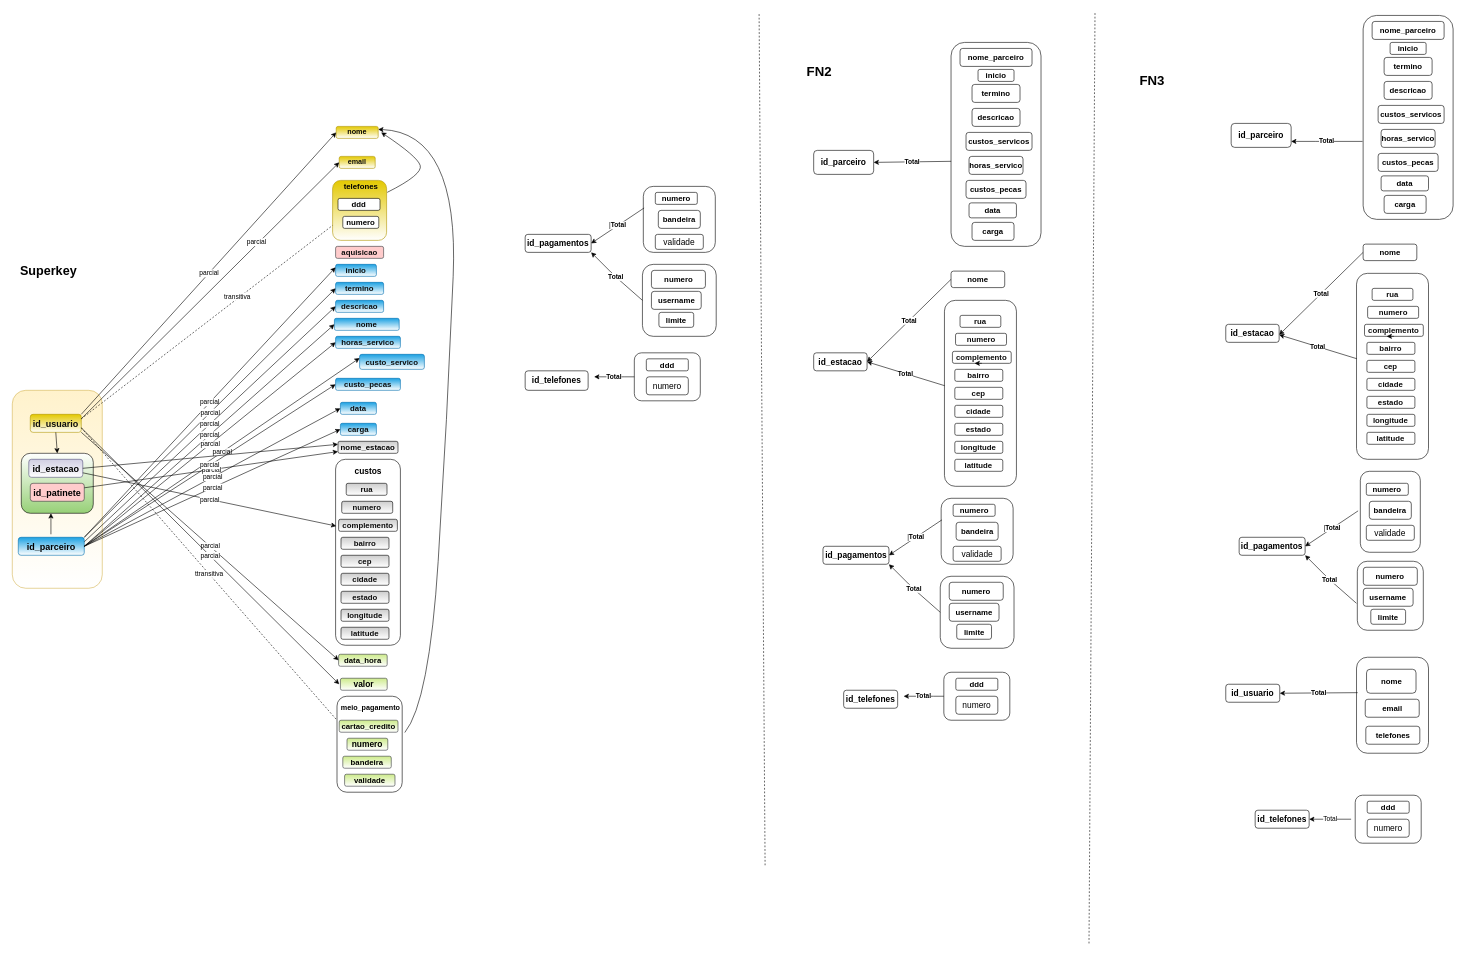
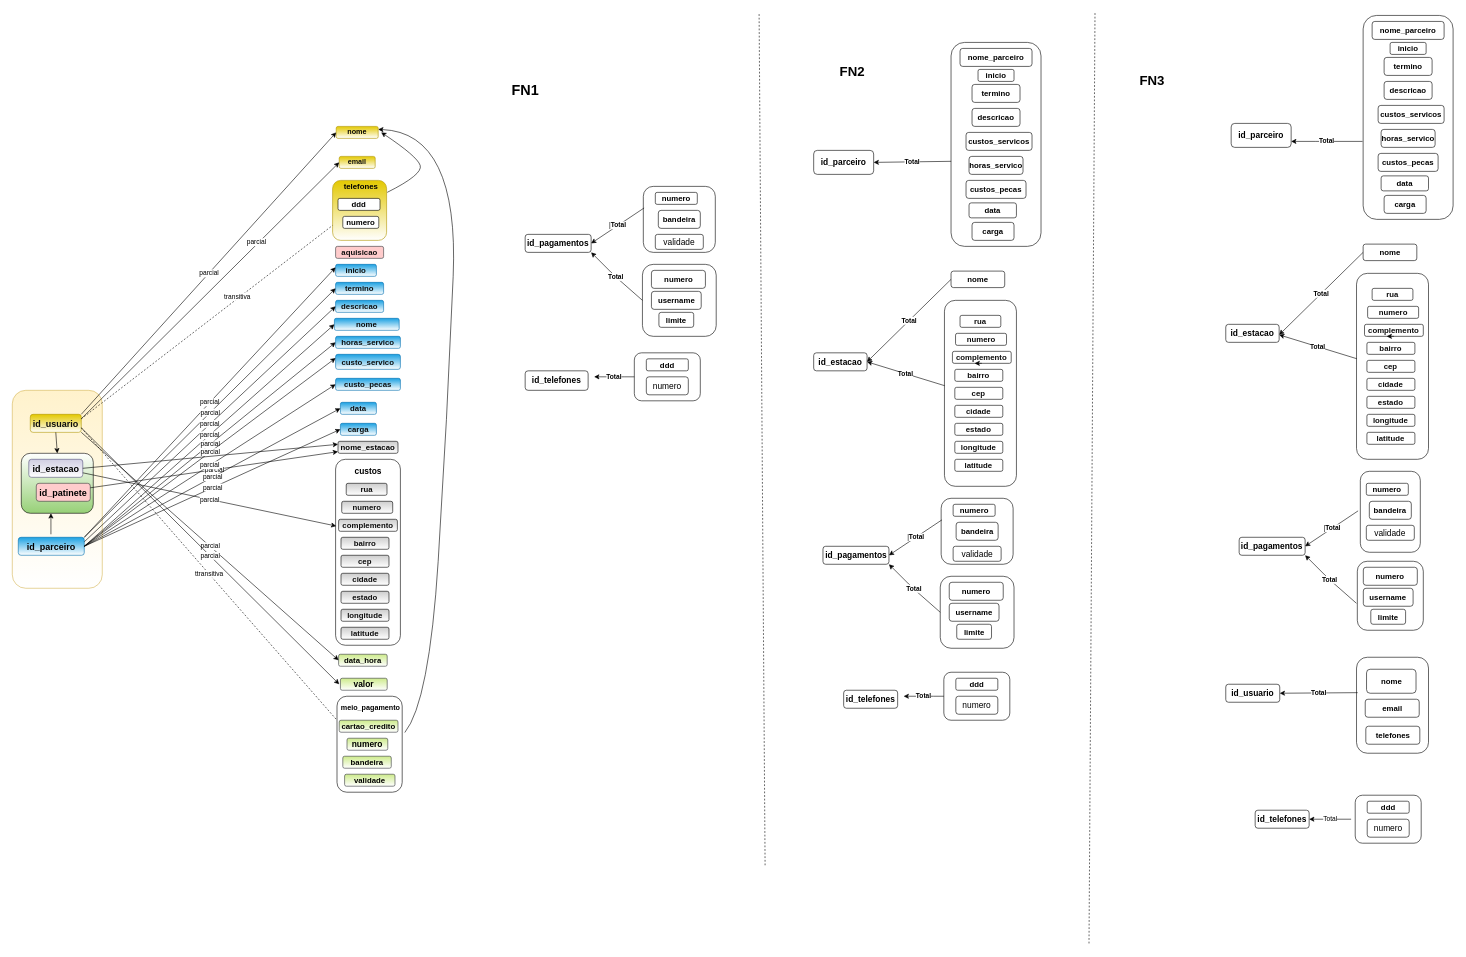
(819, 72) -> (852, 72)
none -> (525, 90)
(48, 270) -> none
(392, 362) -> (368, 362)
(57, 492) -> (63, 492)
